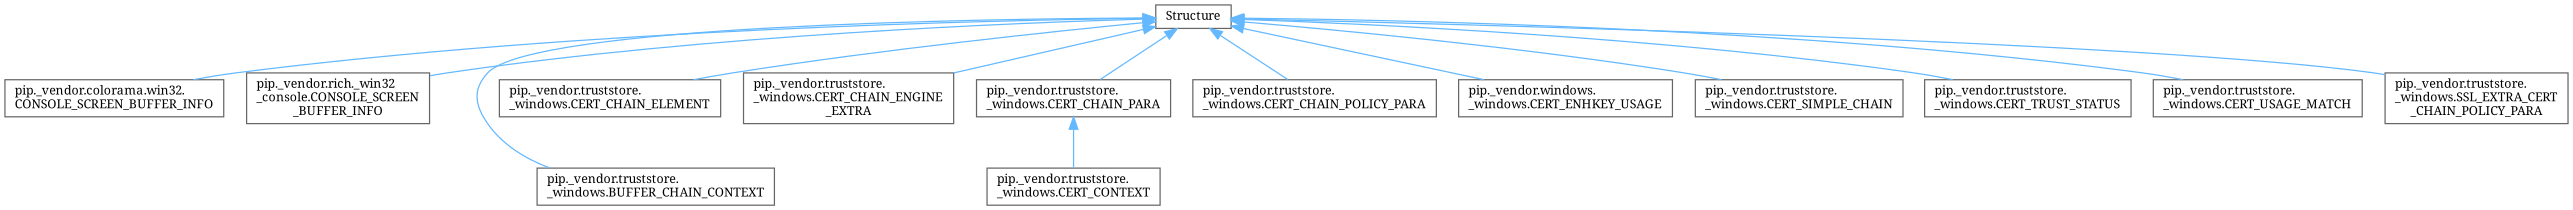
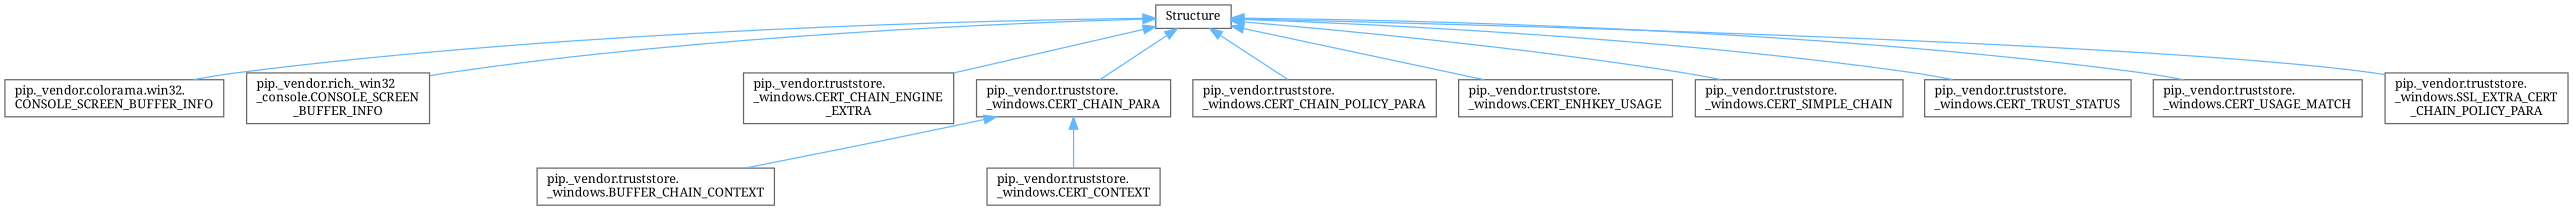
(549, 52) -> (865, 144)
(610, 98) -> none
(1566, 98) -> (1566, 98)
